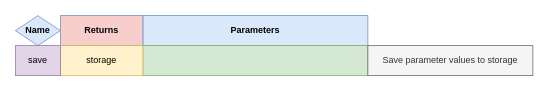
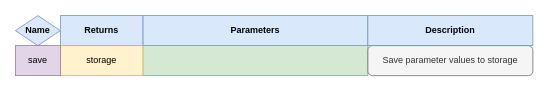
(102, 30) -> (102, 30)
none -> (450, 30)
(450, 60) -> (450, 60)
